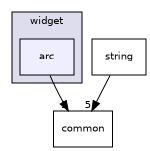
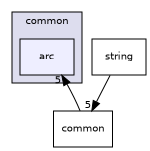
(47, 22) -> (47, 22)
(56, 90) -> (74, 97)
